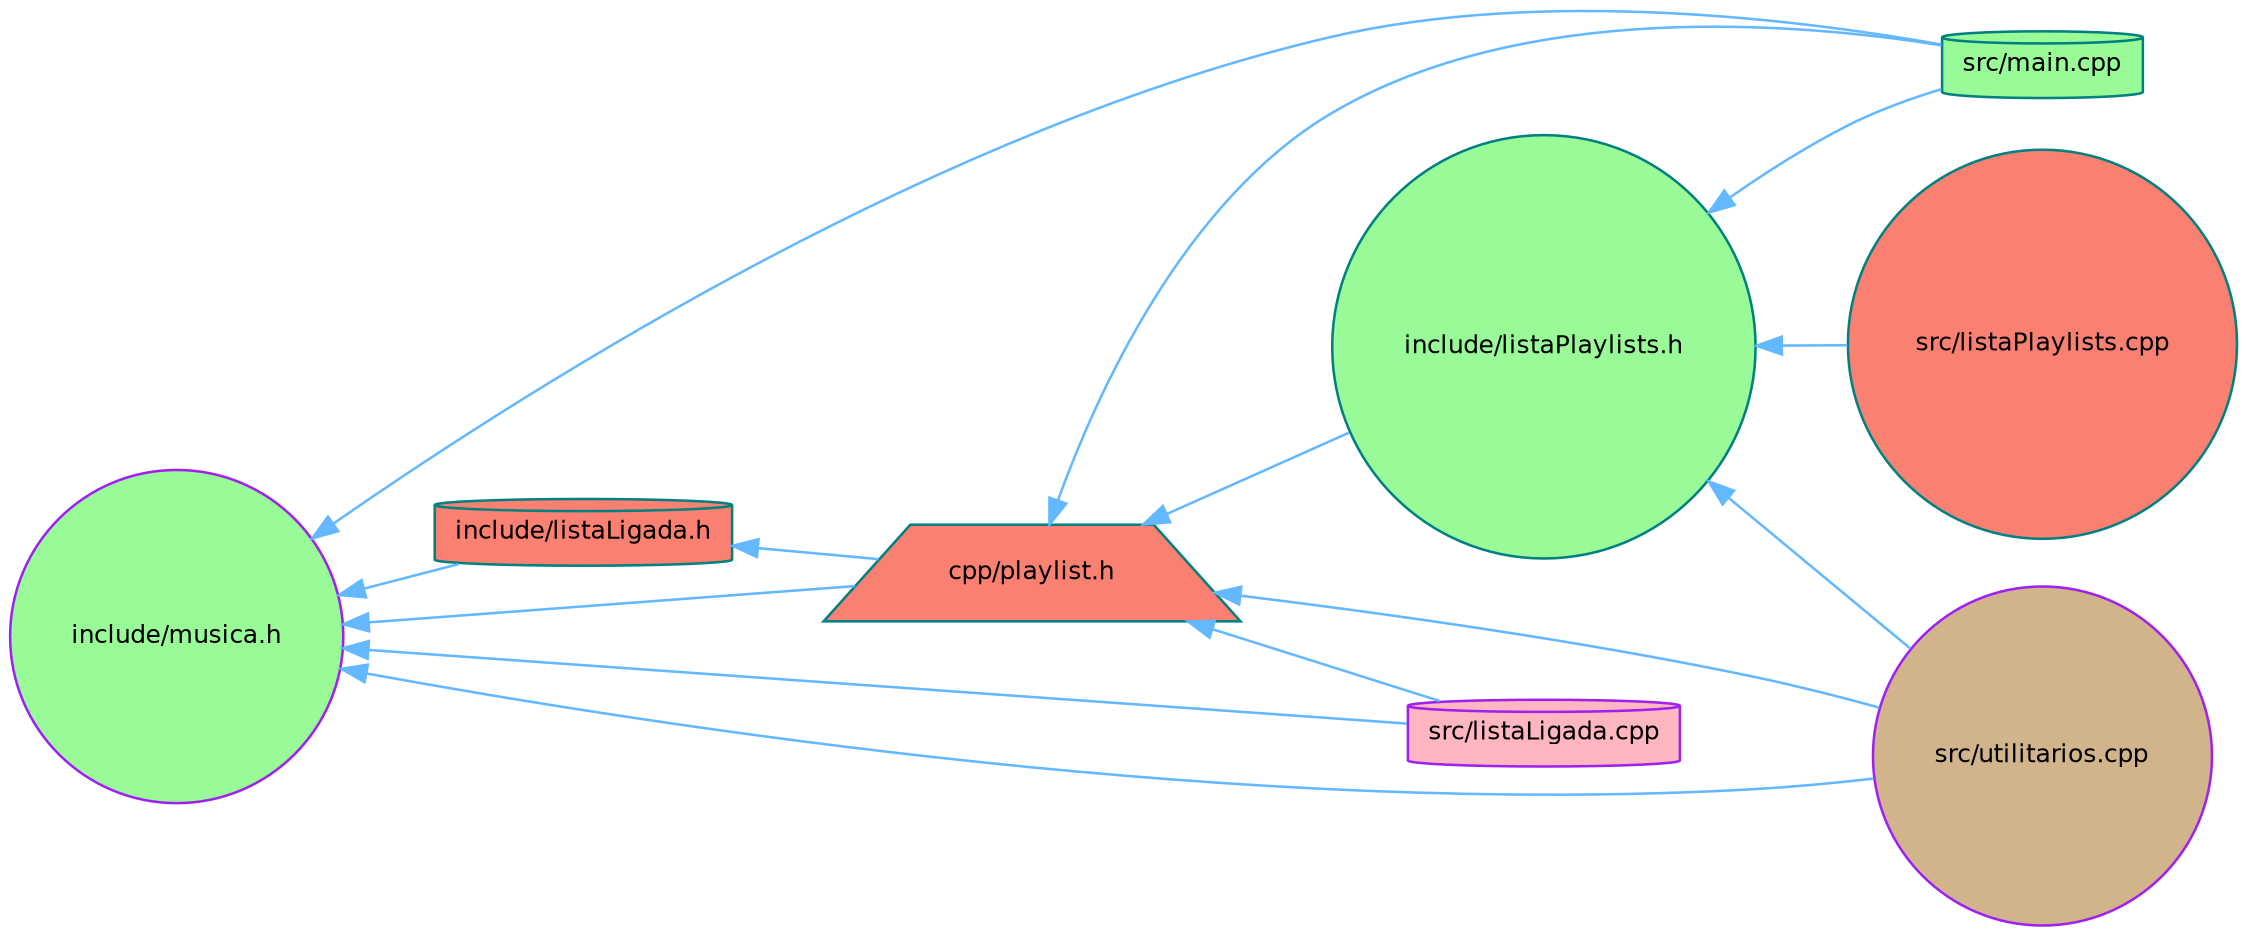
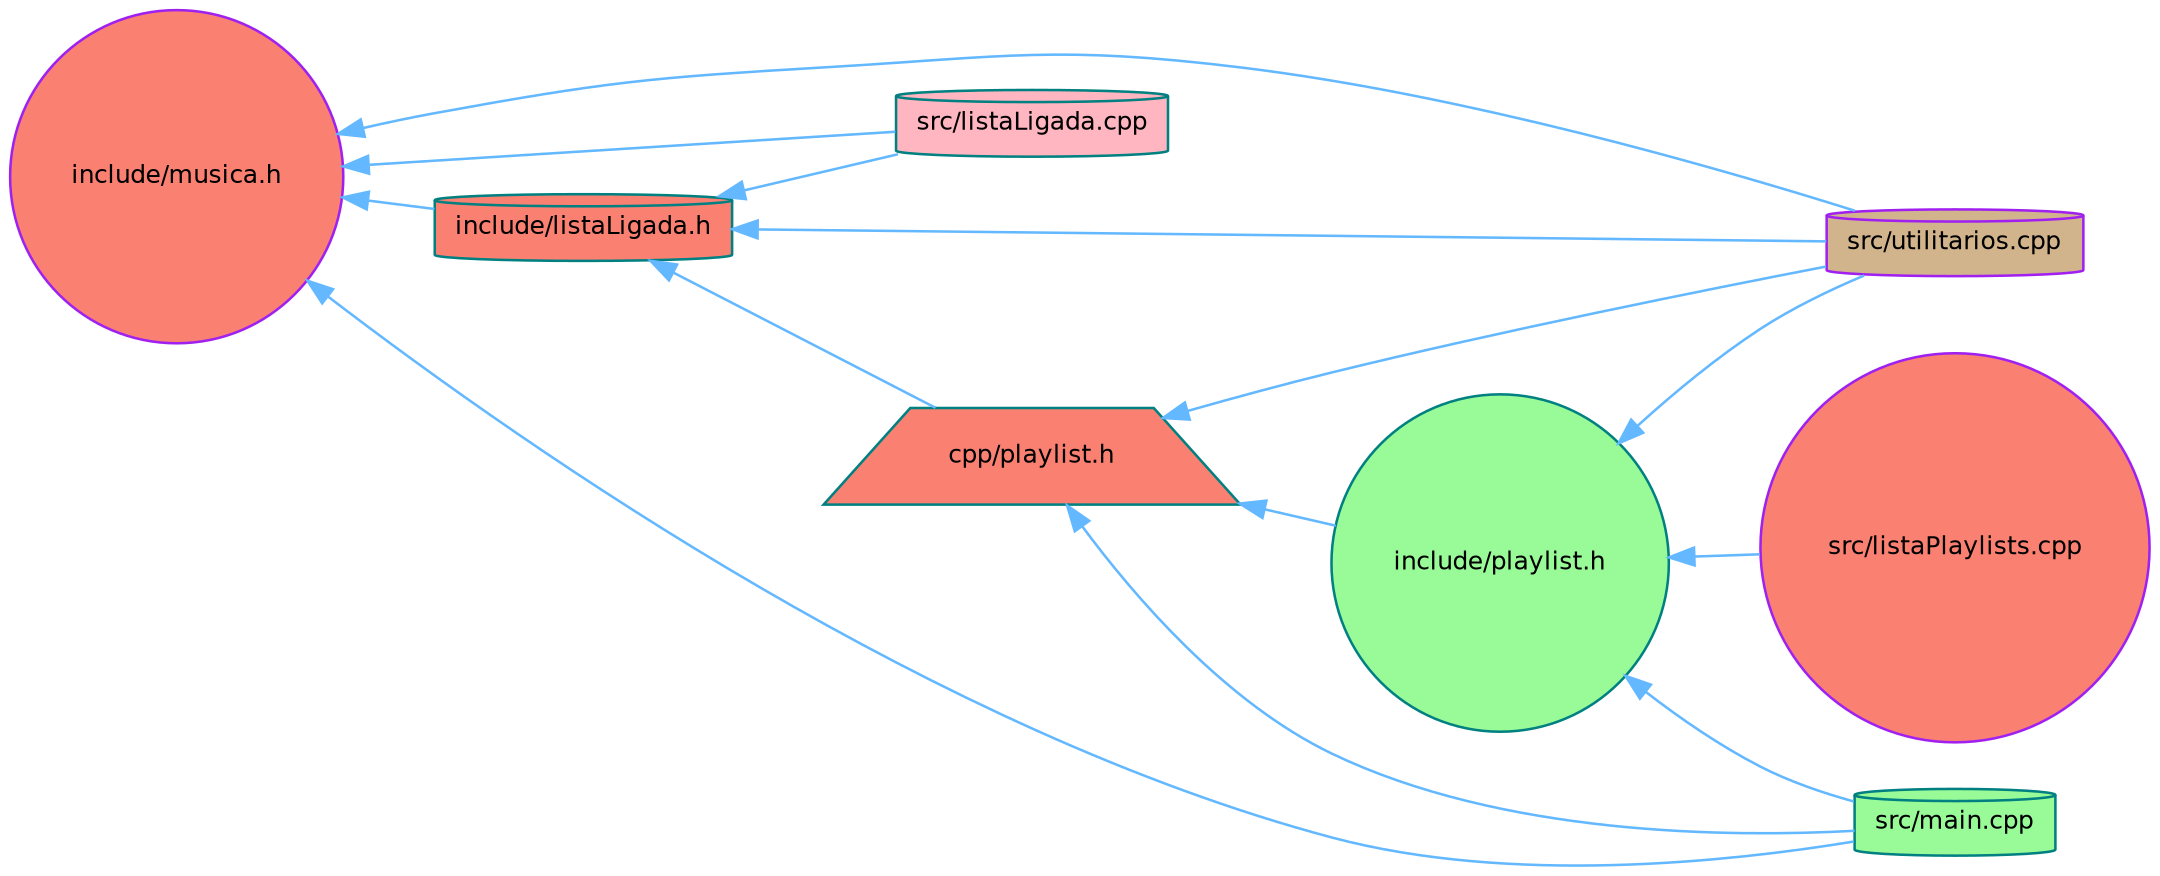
none -> (1292, 235)
(2042, 344) -> (1955, 548)
(1544, 347) -> (1500, 563)
(612, 604) -> none
(177, 637) -> (177, 177)
(1326, 665) -> (821, 172)
(1544, 733) -> (1032, 123)
(2042, 756) -> (1955, 243)
